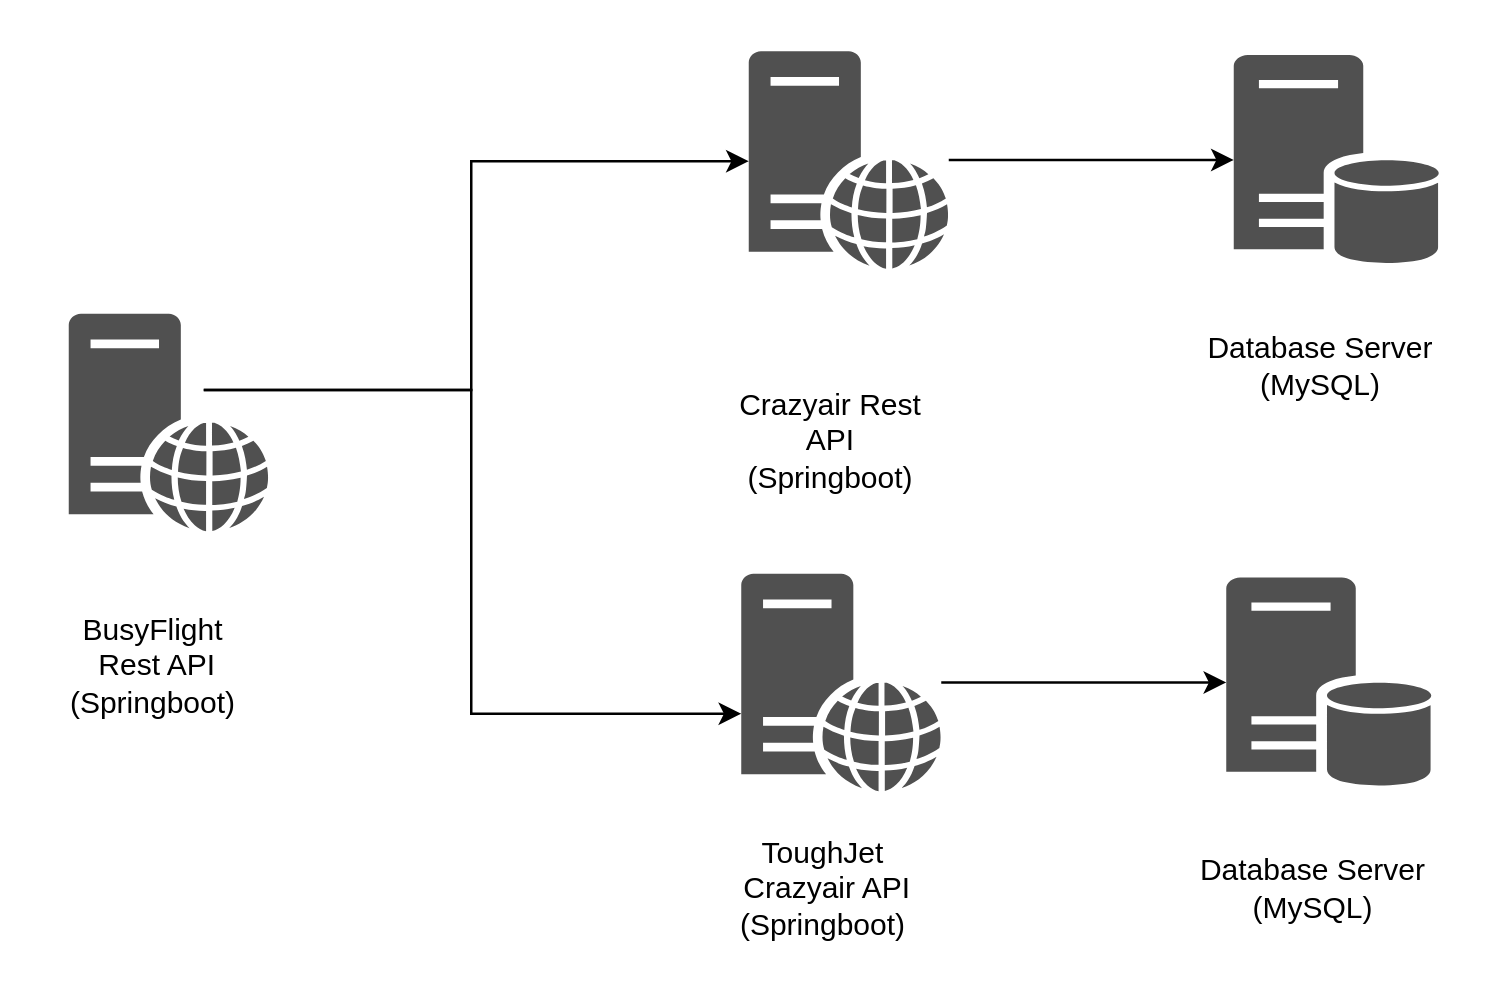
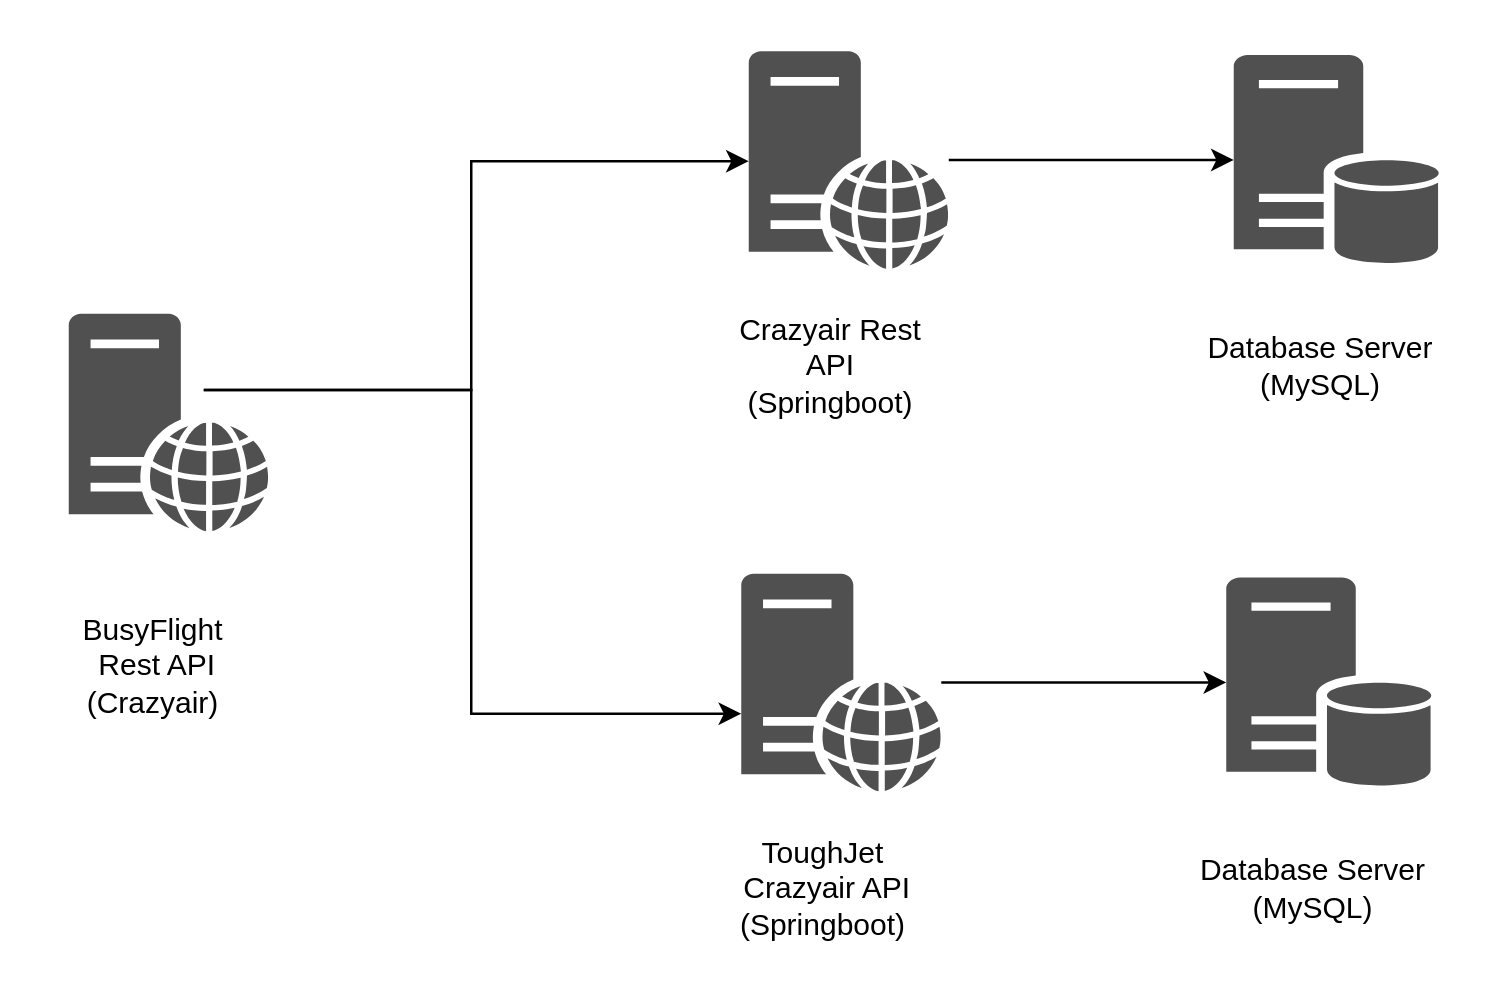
(831, 440) -> (831, 365)
(154, 666) -> (154, 666)
